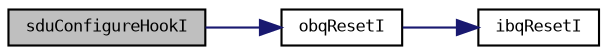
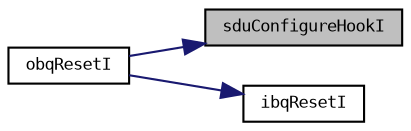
(233, 28) -> (156, 52)
